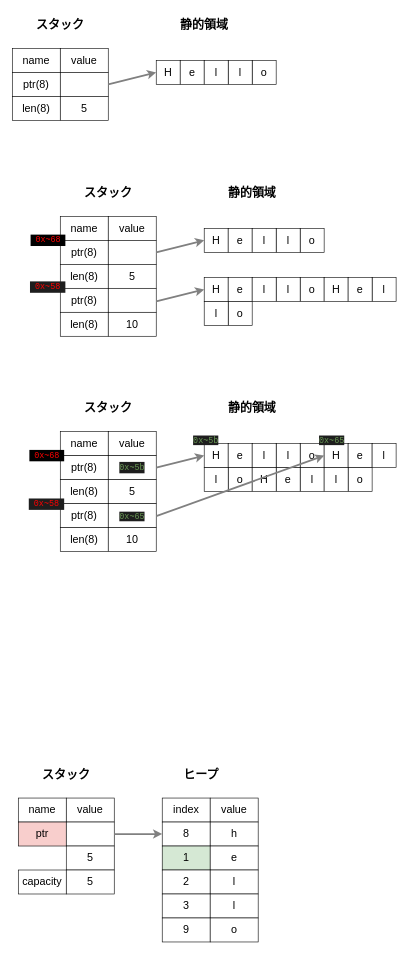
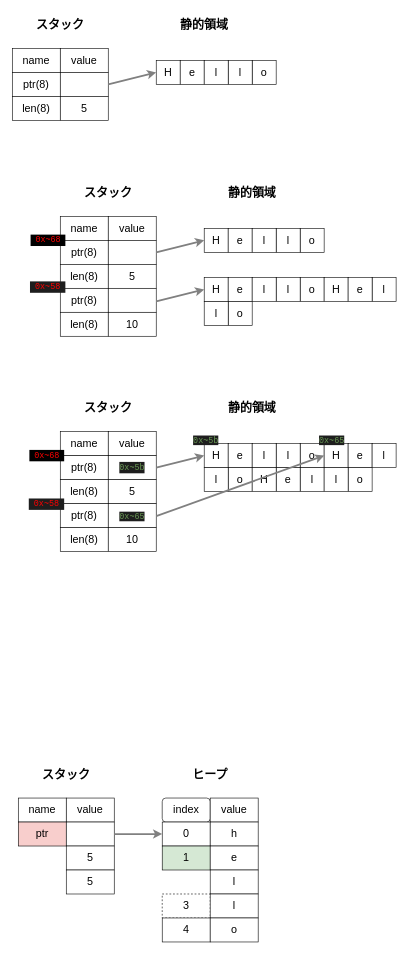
(201, 774) -> (210, 774)
(186, 810) -> (186, 810)
(186, 834) -> (186, 834)
(42, 882) -> none
(186, 882) -> none
(186, 906) -> (186, 906)
(186, 930) -> (186, 930)
